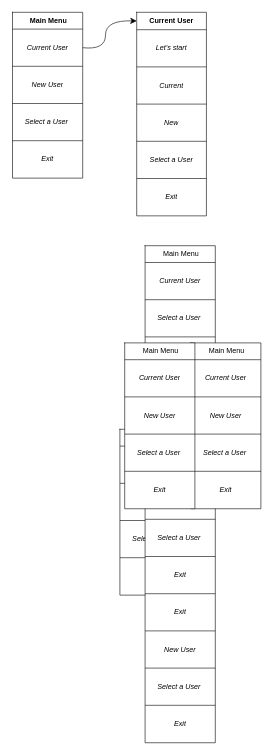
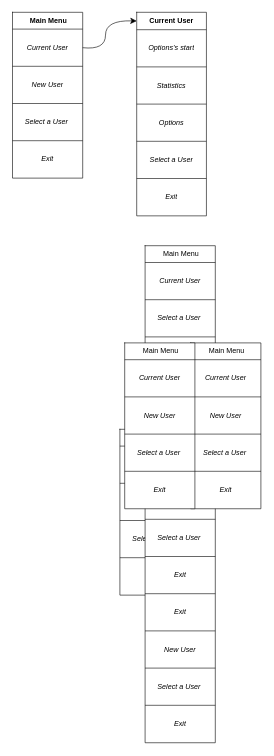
(171, 48) -> (171, 48)
(171, 86) -> (171, 86)
(171, 123) -> (171, 123)
